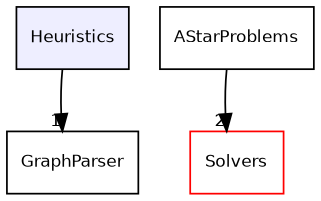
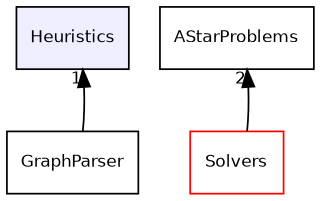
(61, 92) -> (84, 109)
(225, 92) -> (248, 109)
